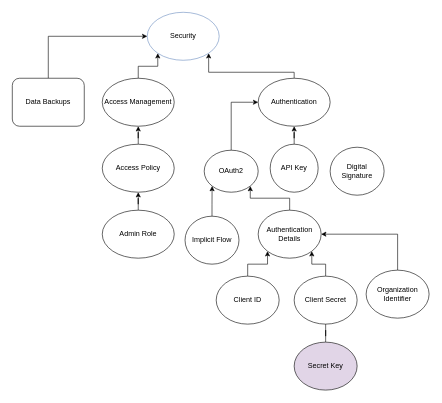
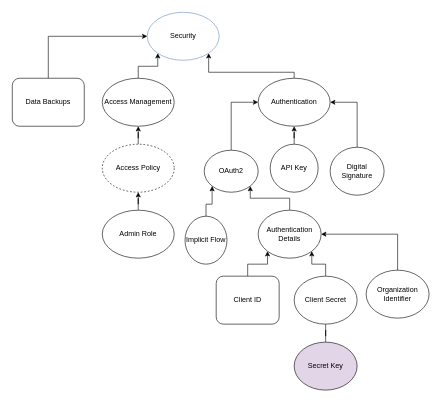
none -> (357, 102)
(138, 168) -> (138, 168)
(212, 240) -> (206, 240)
(248, 300) -> (248, 300)
